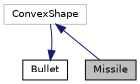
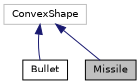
(52, 37) -> (39, 47)
